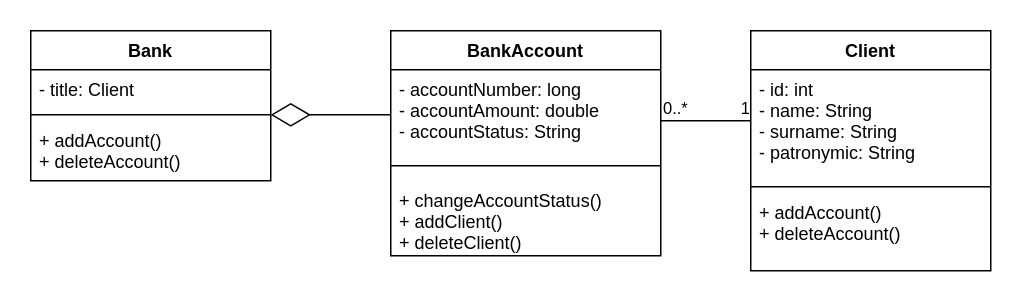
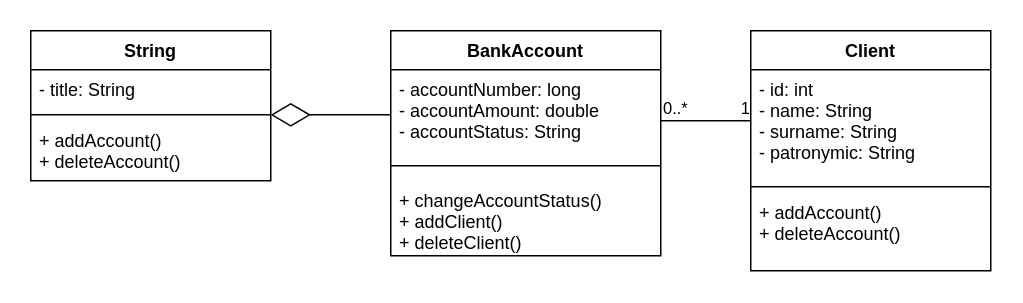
(150, 51) -> (150, 51)
(98, 90) -> (101, 90)
